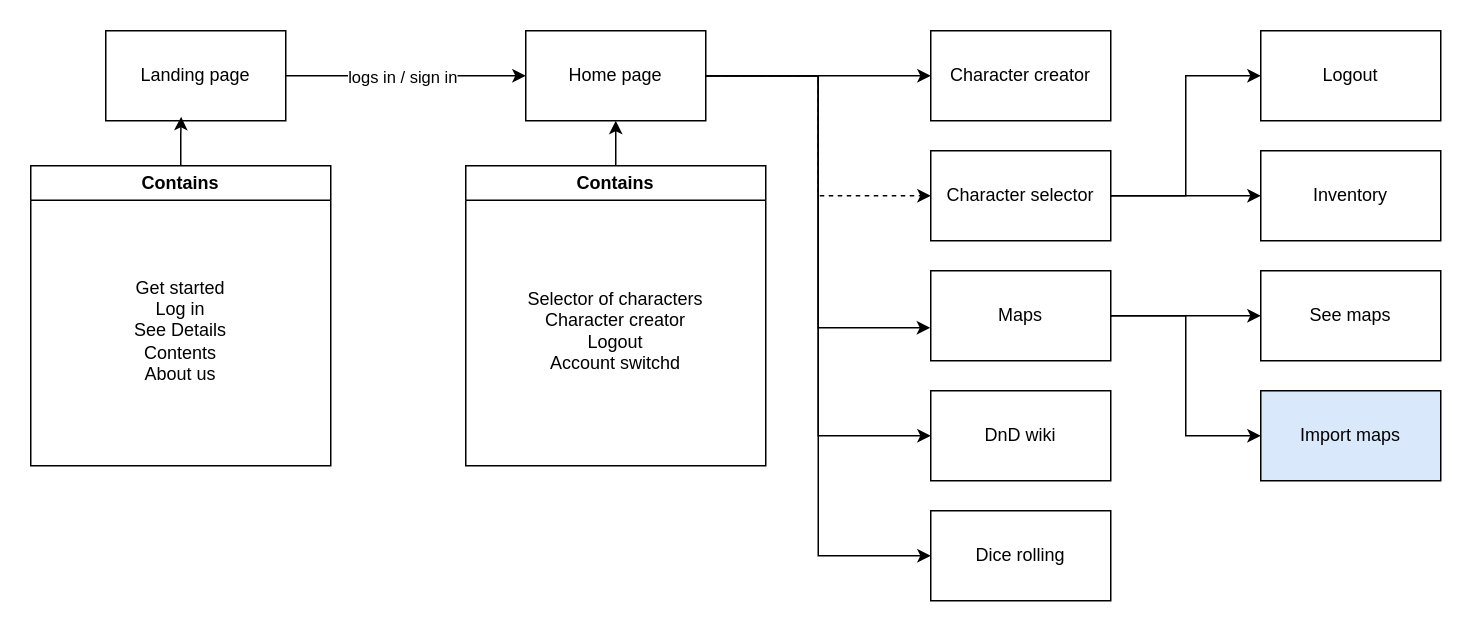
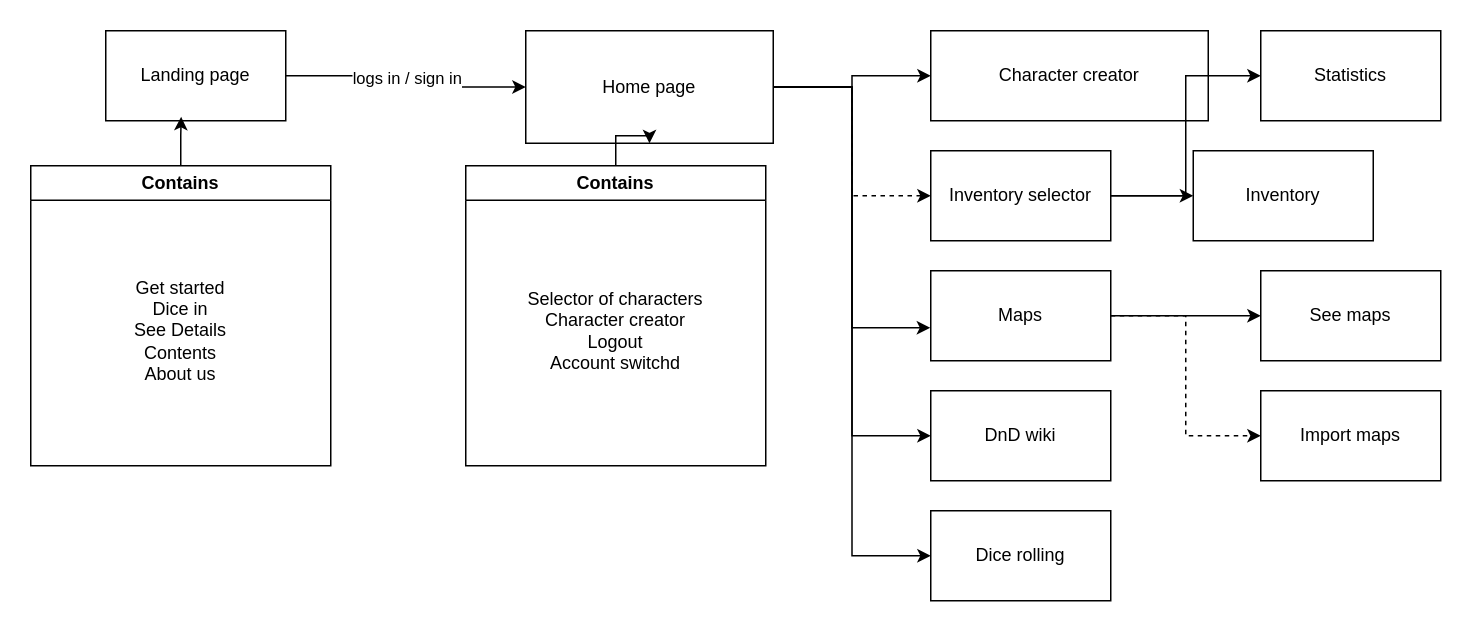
(616, 76) -> (650, 87)
(1021, 76) -> (1070, 76)
(1351, 76) -> (1351, 76)
(1021, 196) -> (1021, 196)
(1351, 196) -> (1283, 196)
(181, 331) -> (181, 331)
(1186, 409) -> (1186, 409)
(1351, 436) -> (1351, 436)
